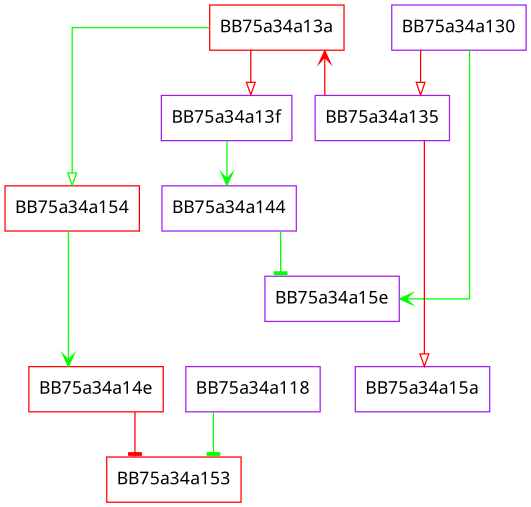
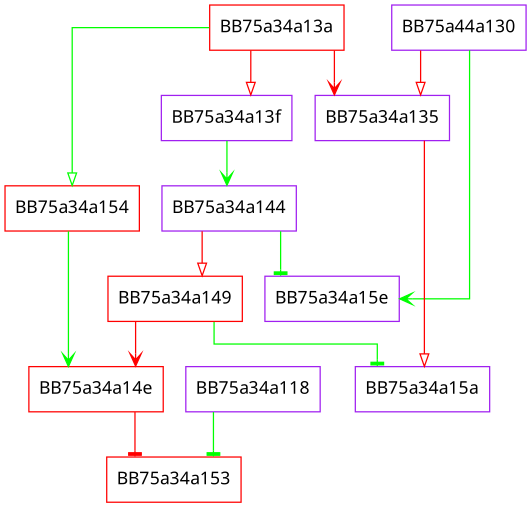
(459, 28) -> (459, 28)
(325, 79) -> (334, 66)
none -> (175, 299)
